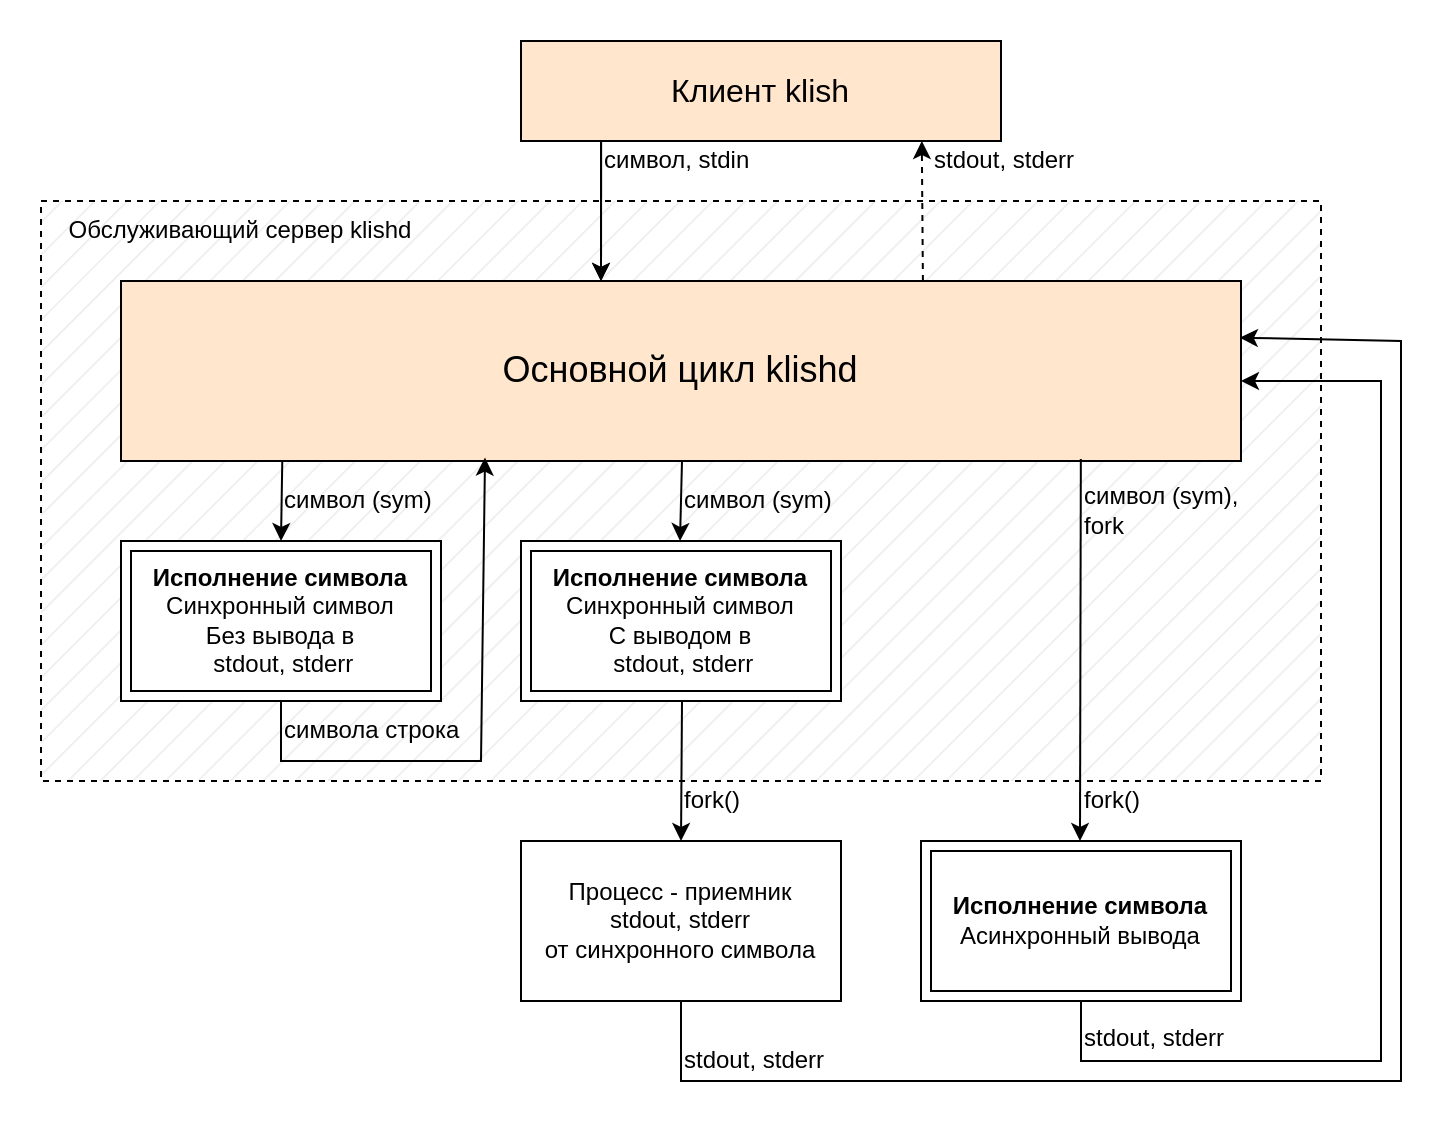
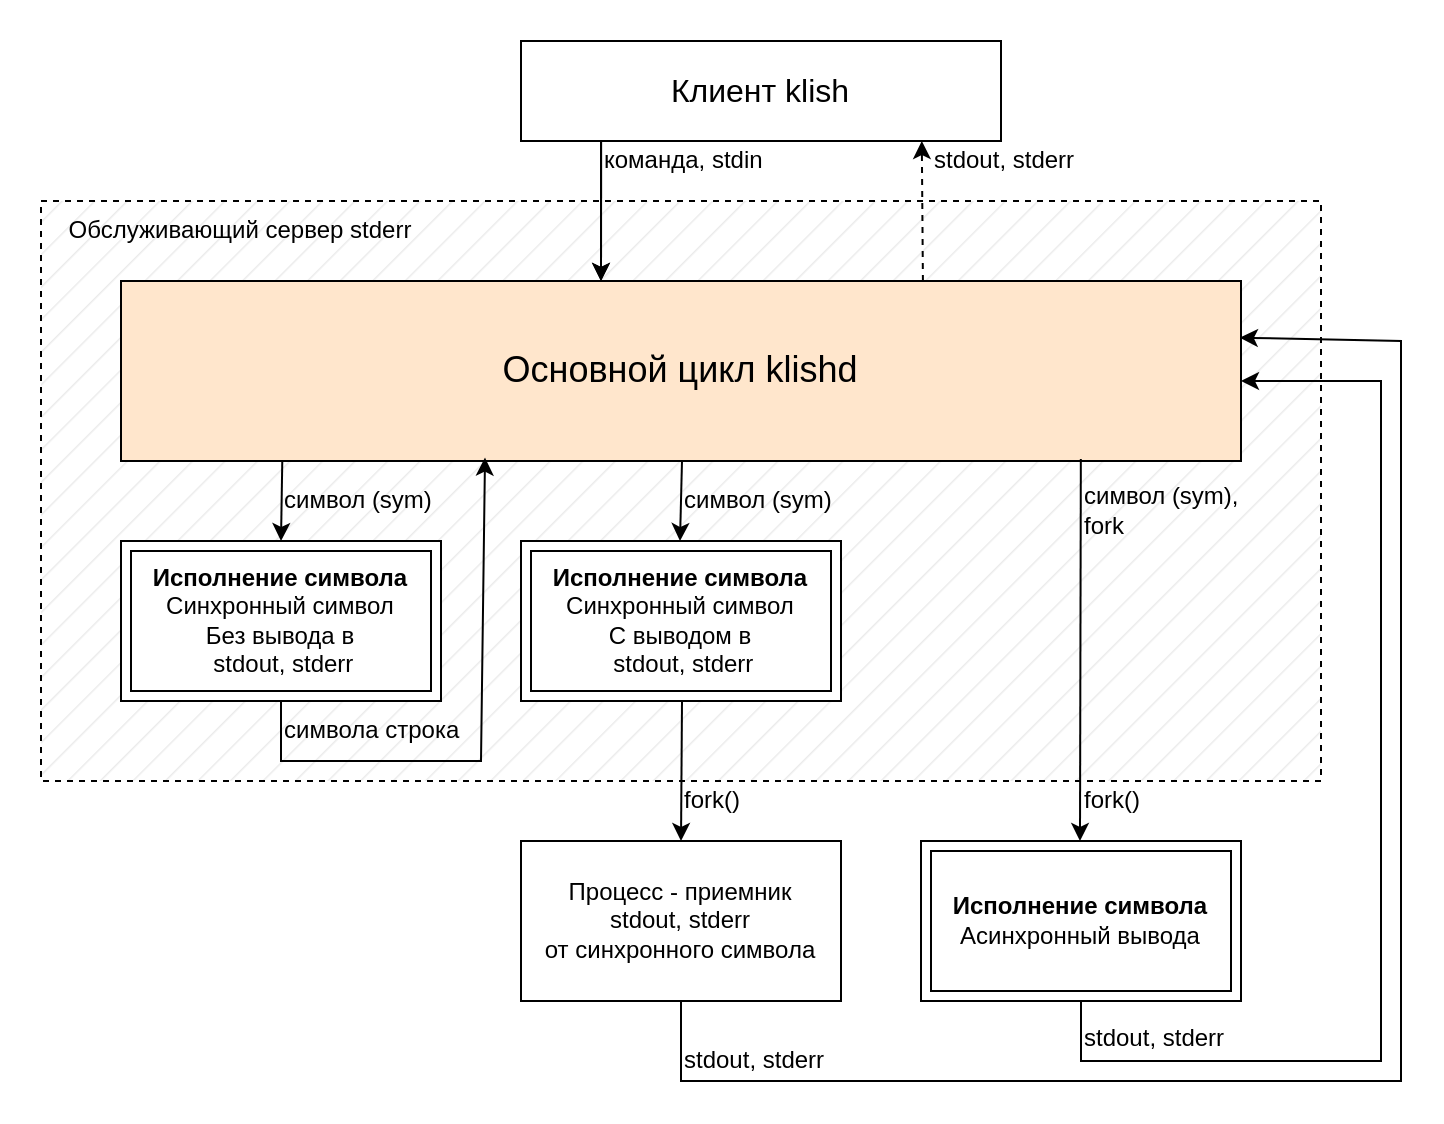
(761, 91) -> (761, 91)
(683, 161) -> (690, 161)
(241, 231) -> (241, 231)
